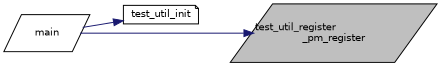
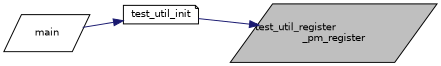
(162, 33) -> (224, 21)
